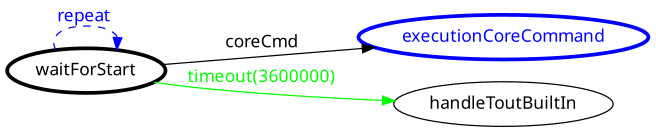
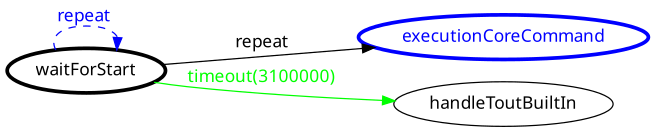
(262, 43) -> (262, 43)
(262, 77) -> (262, 77)
